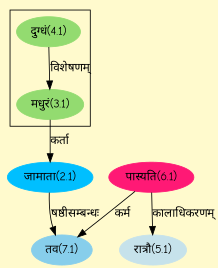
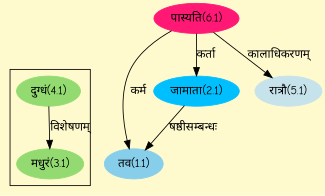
(50, 137) -> (196, 51)
(62, 250) -> (134, 164)
